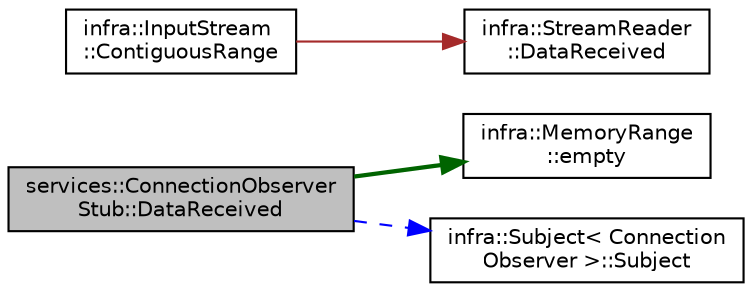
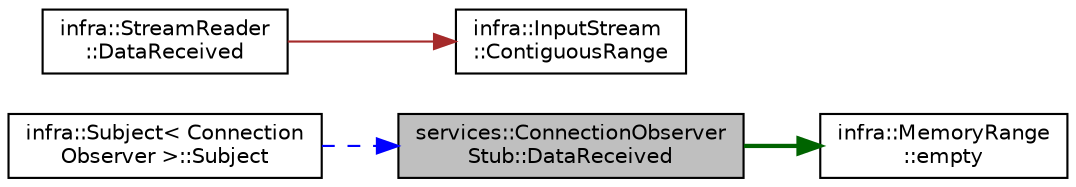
(369, 42) -> (361, 42)
(381, 224) -> (349, 146)
